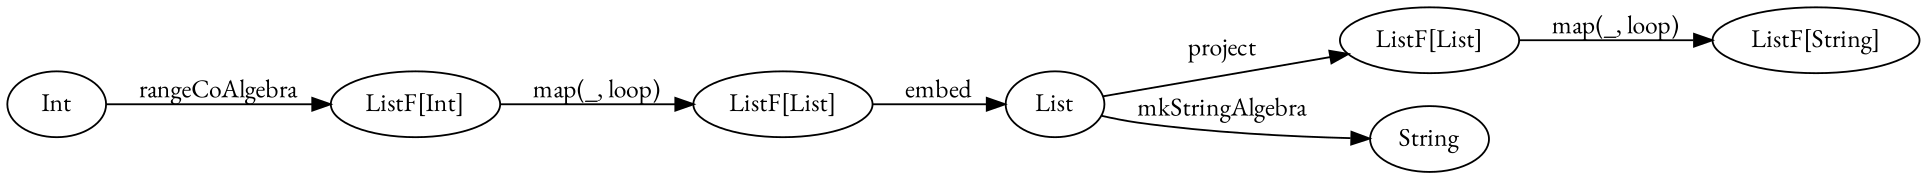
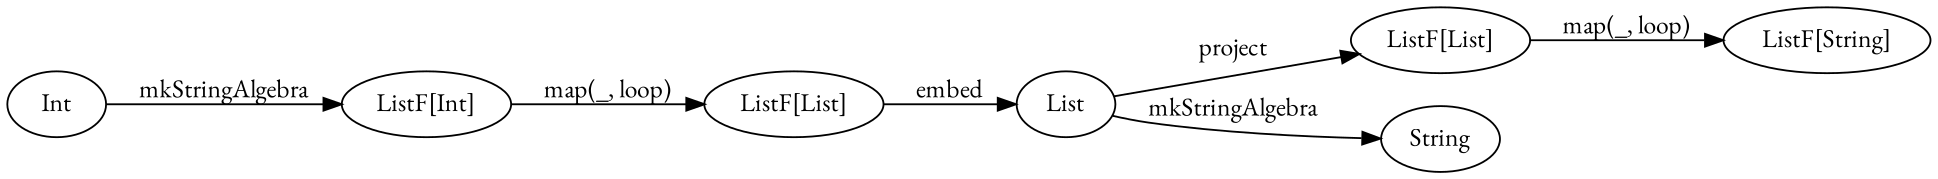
(219, 91) -> (224, 91)
